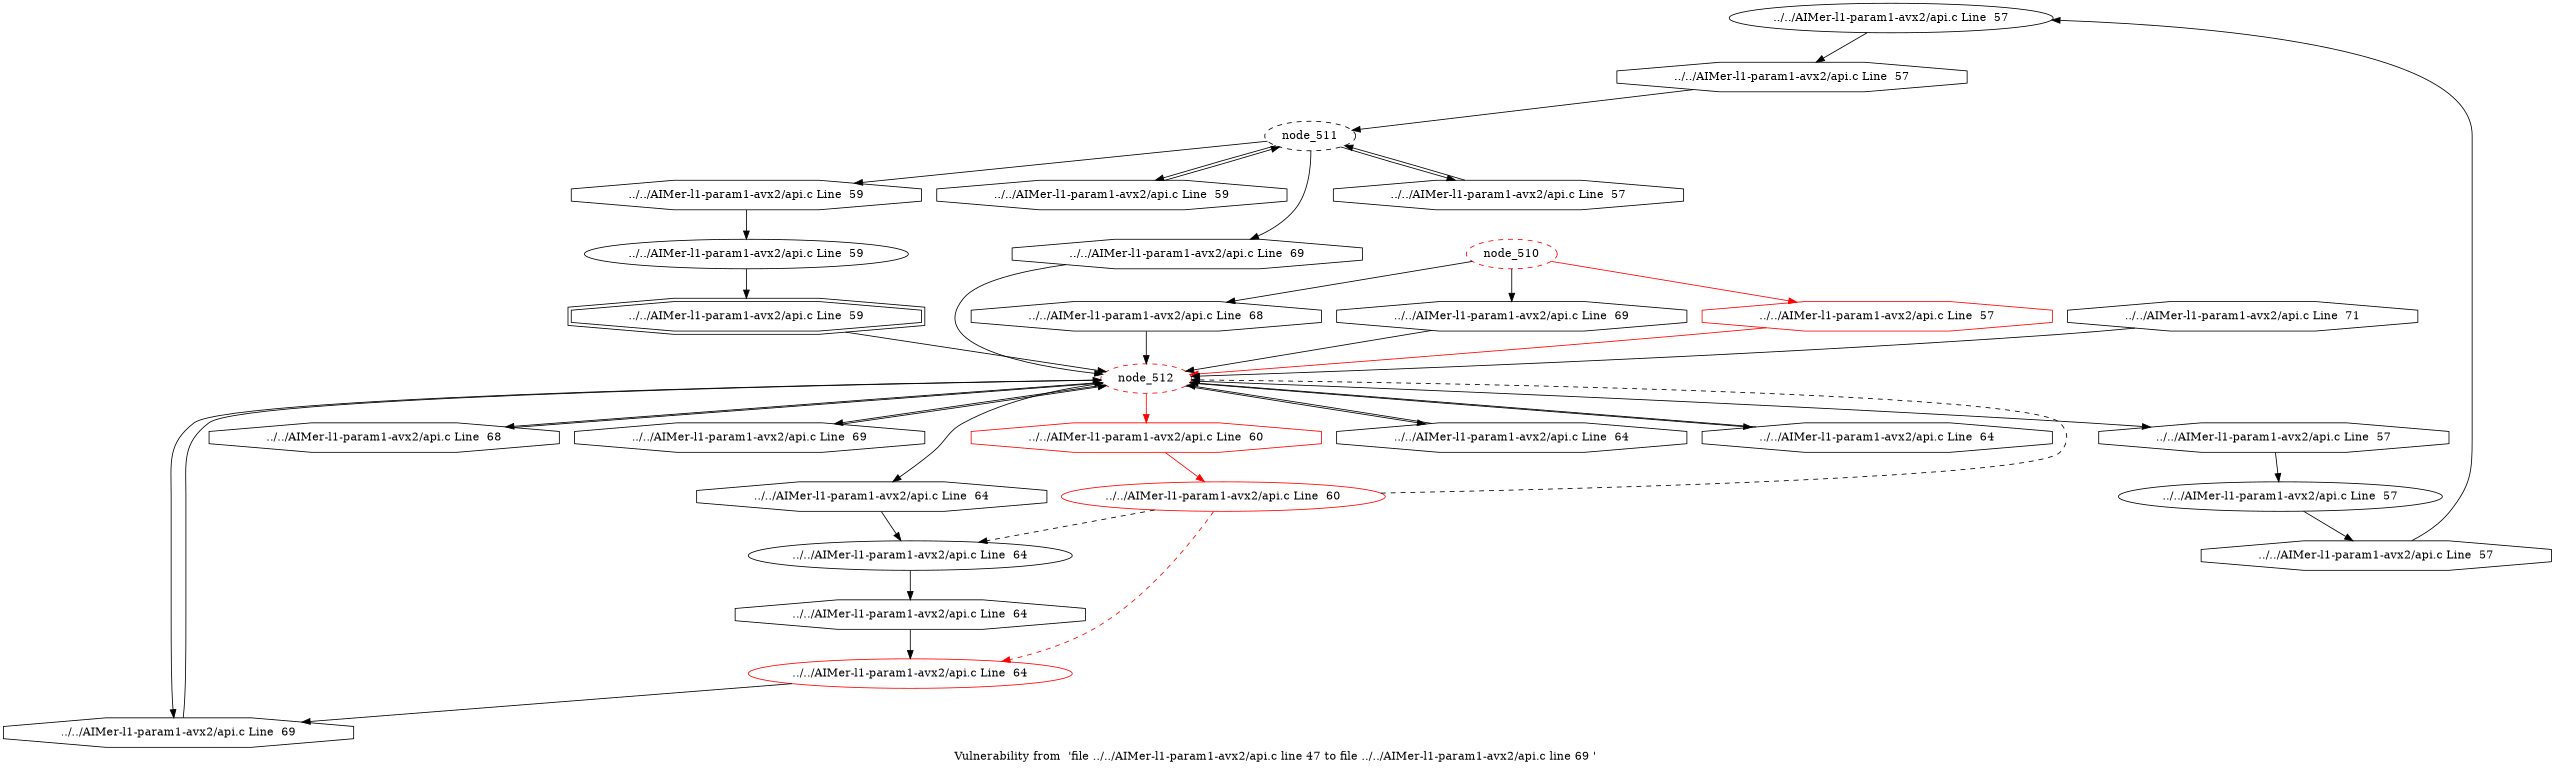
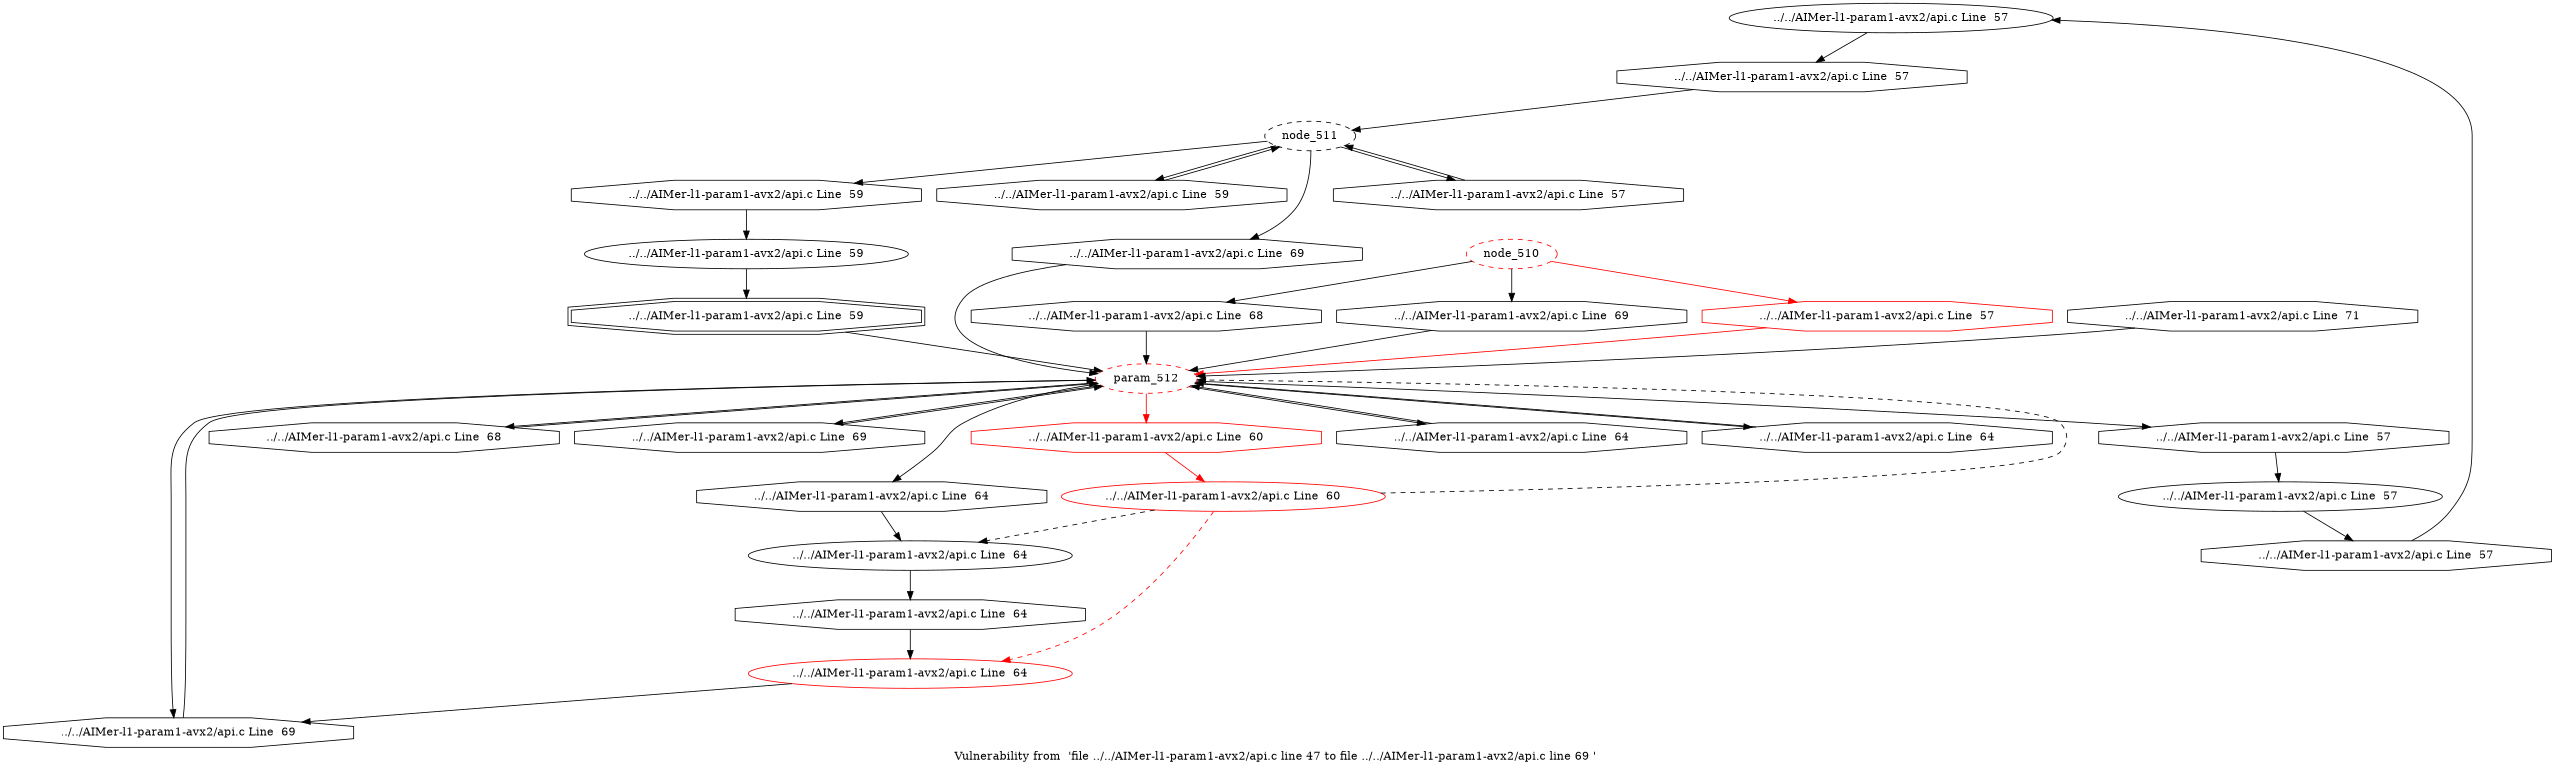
(1146, 379) -> (1146, 379)
